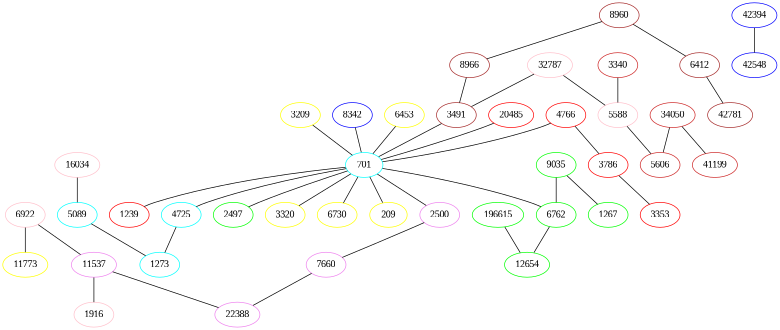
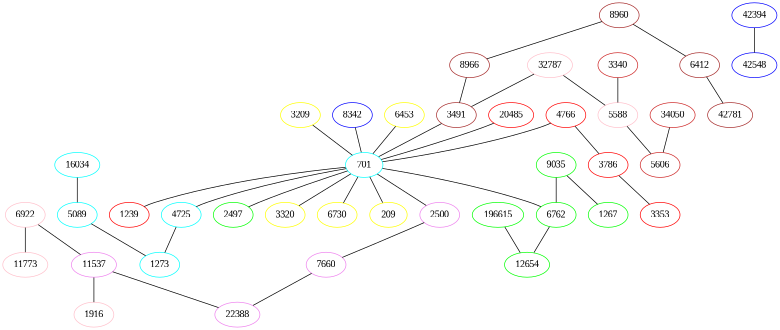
(77, 165) -> (77, 165)
(715, 165) -> none
(25, 265) -> (25, 265)
